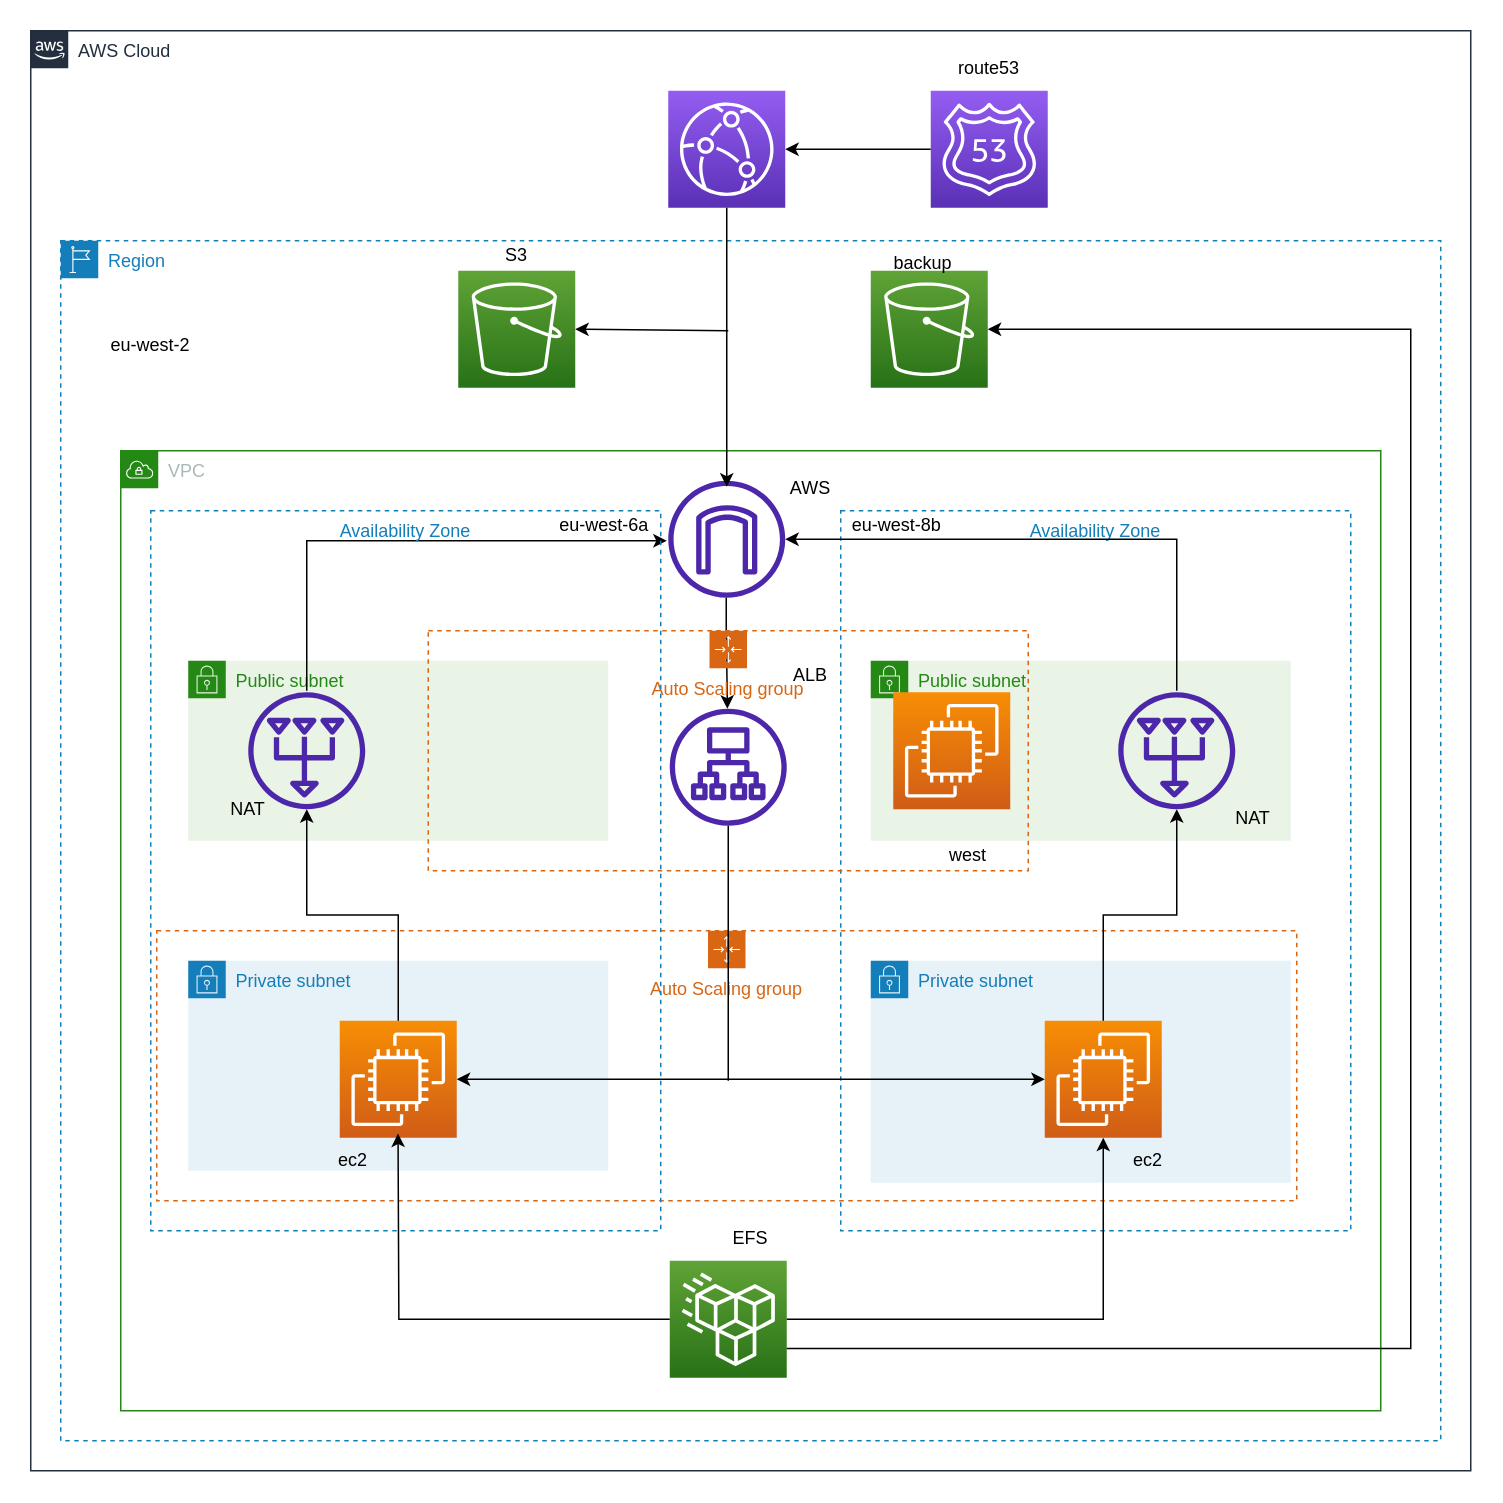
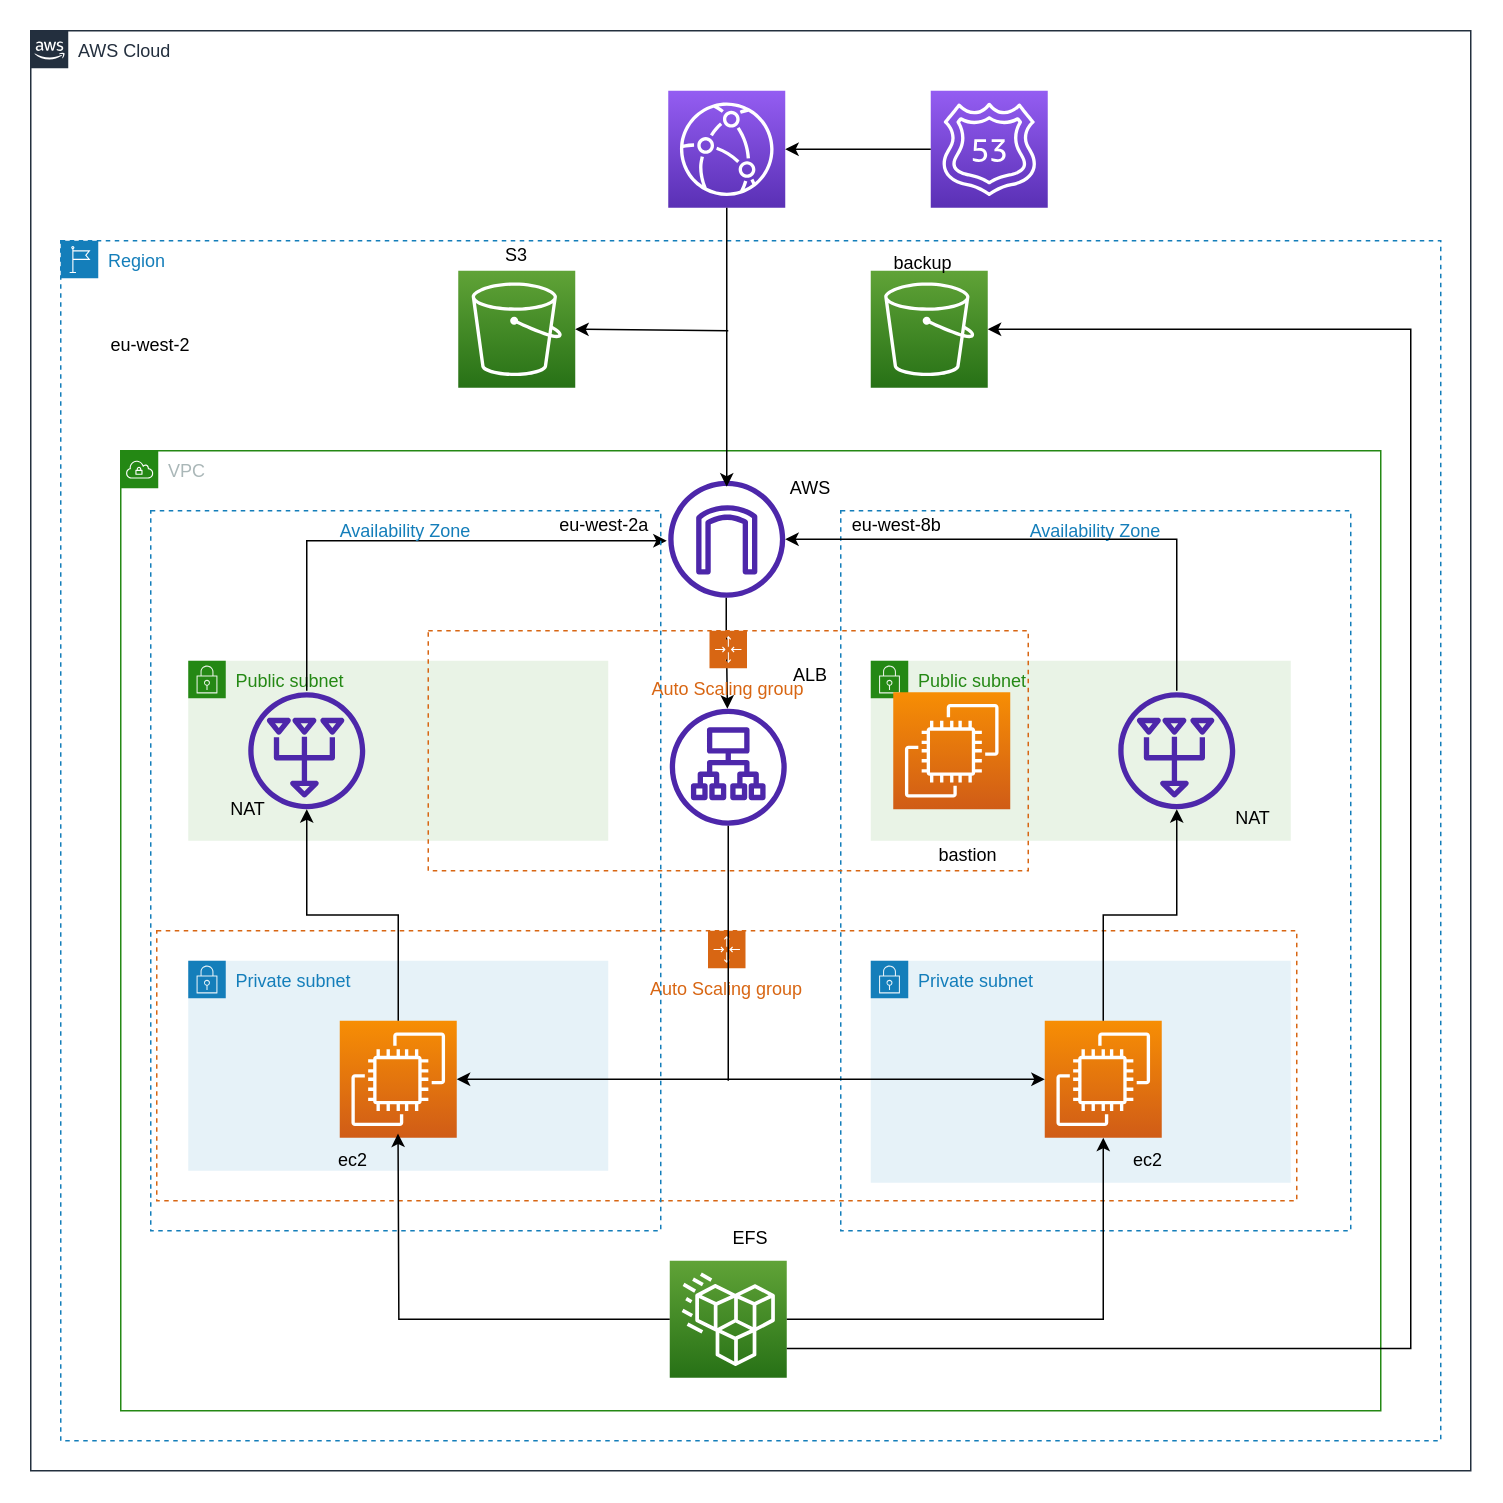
(989, 68) -> none
(605, 526) -> (605, 526)
(968, 856) -> (968, 856)
